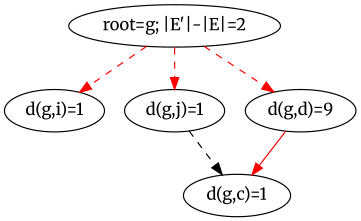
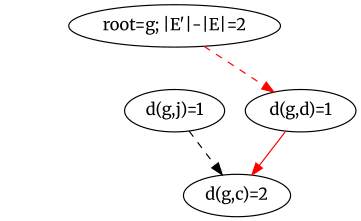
(175, 63) -> none
(54, 111) -> none
(301, 111) -> (301, 111)
(237, 196) -> (237, 196)
